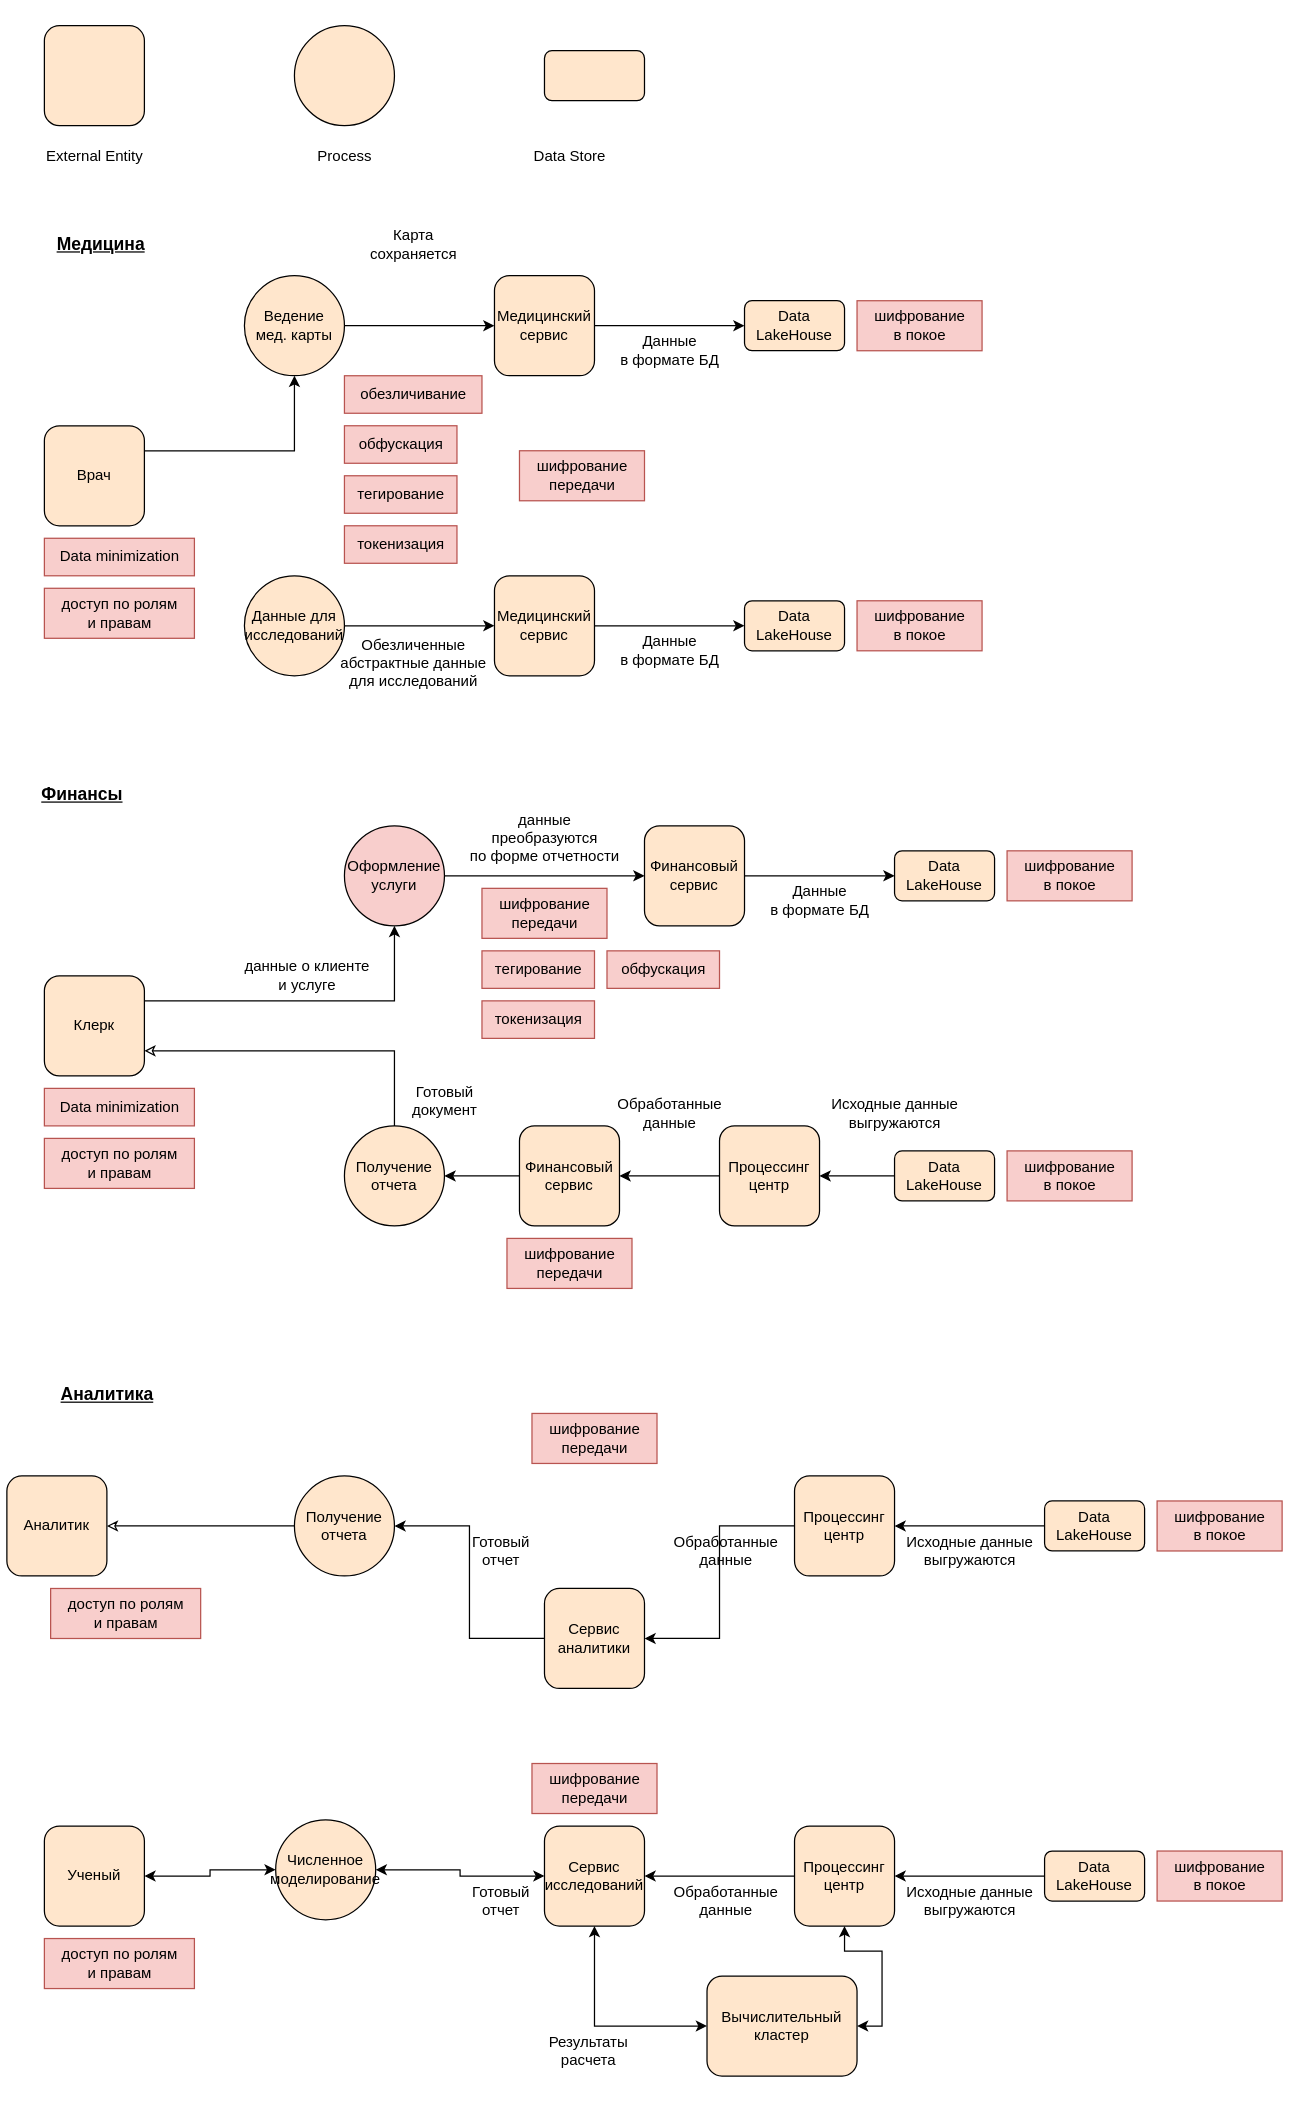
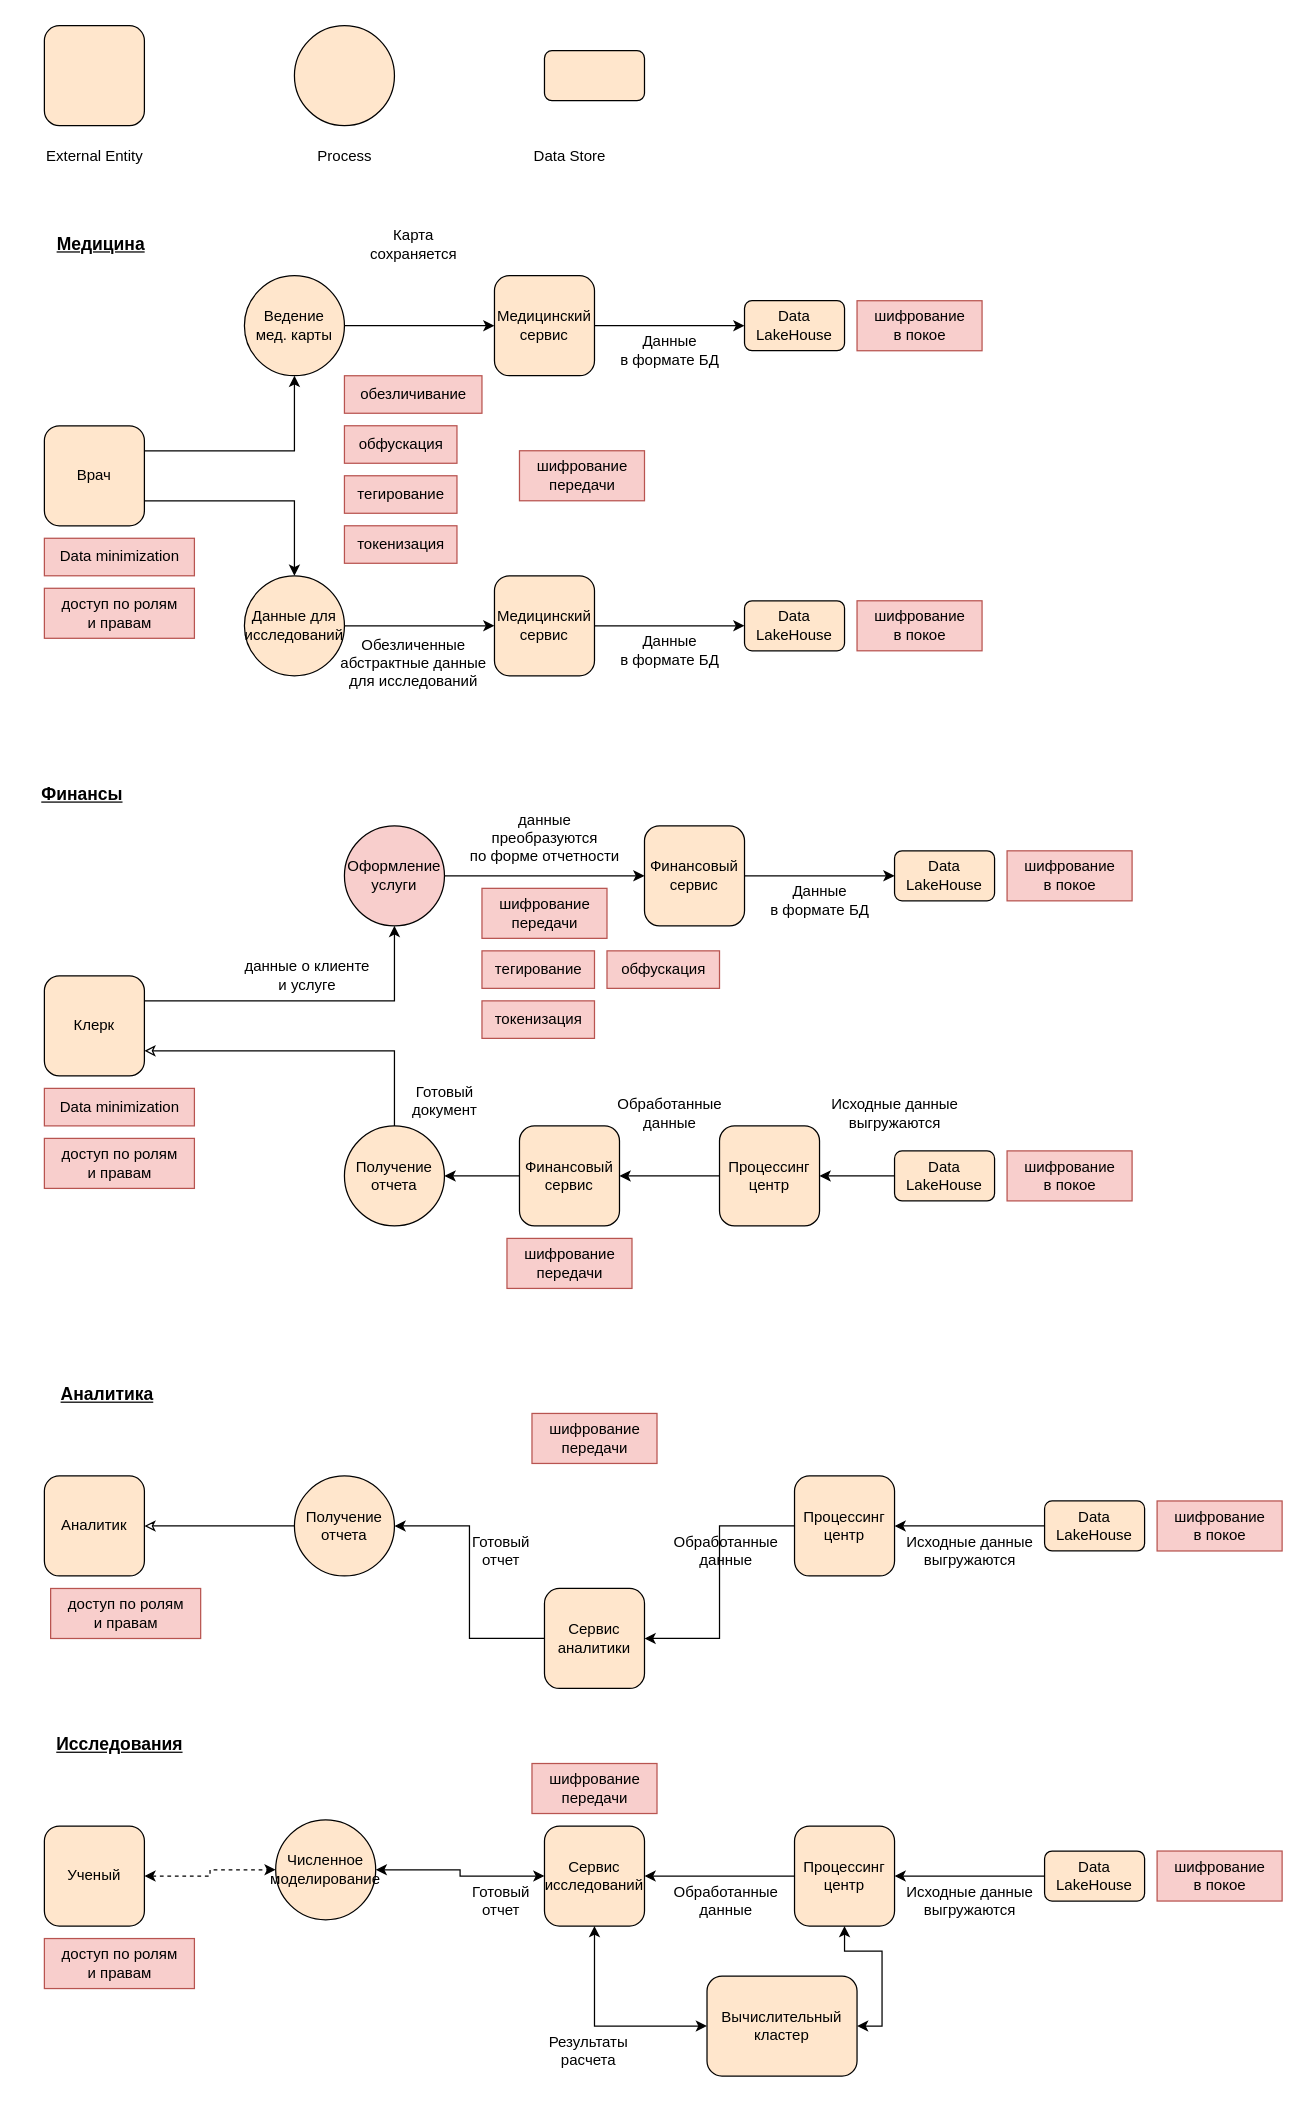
none -> (252, 501)
(57, 1526) -> (94, 1526)
none -> (119, 1744)
(210, 1873) -> (210, 1873)
